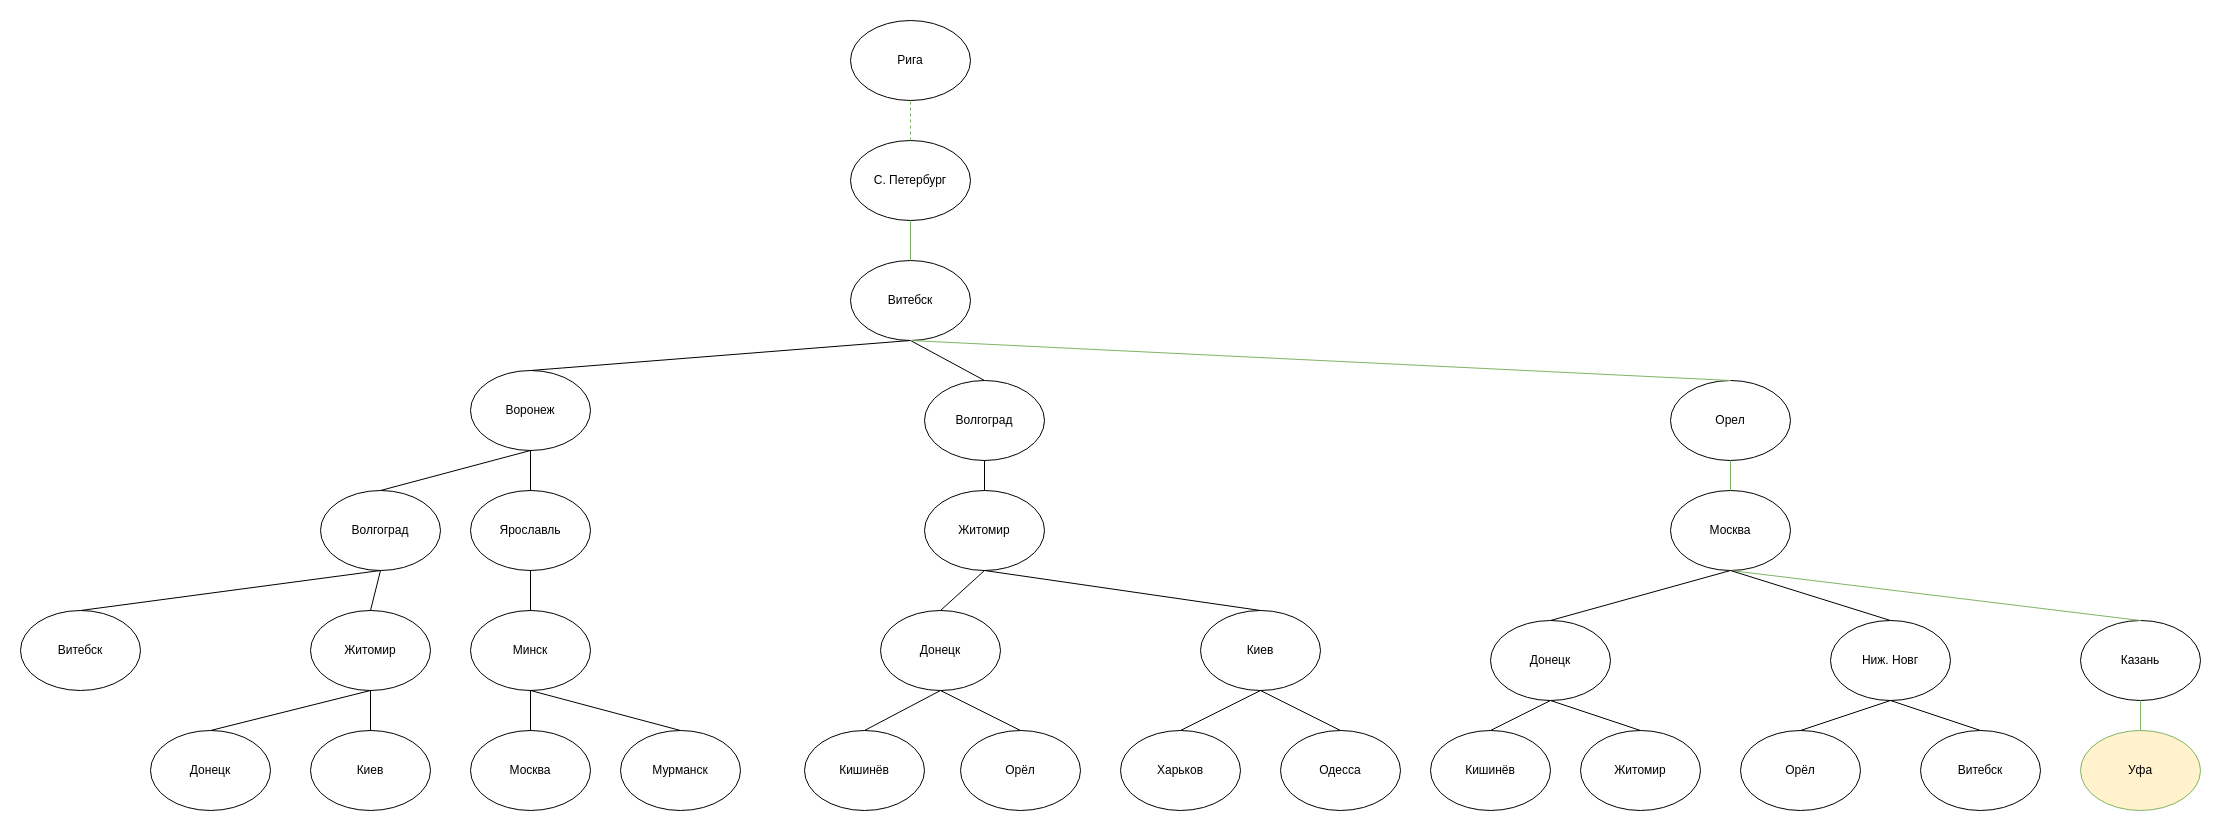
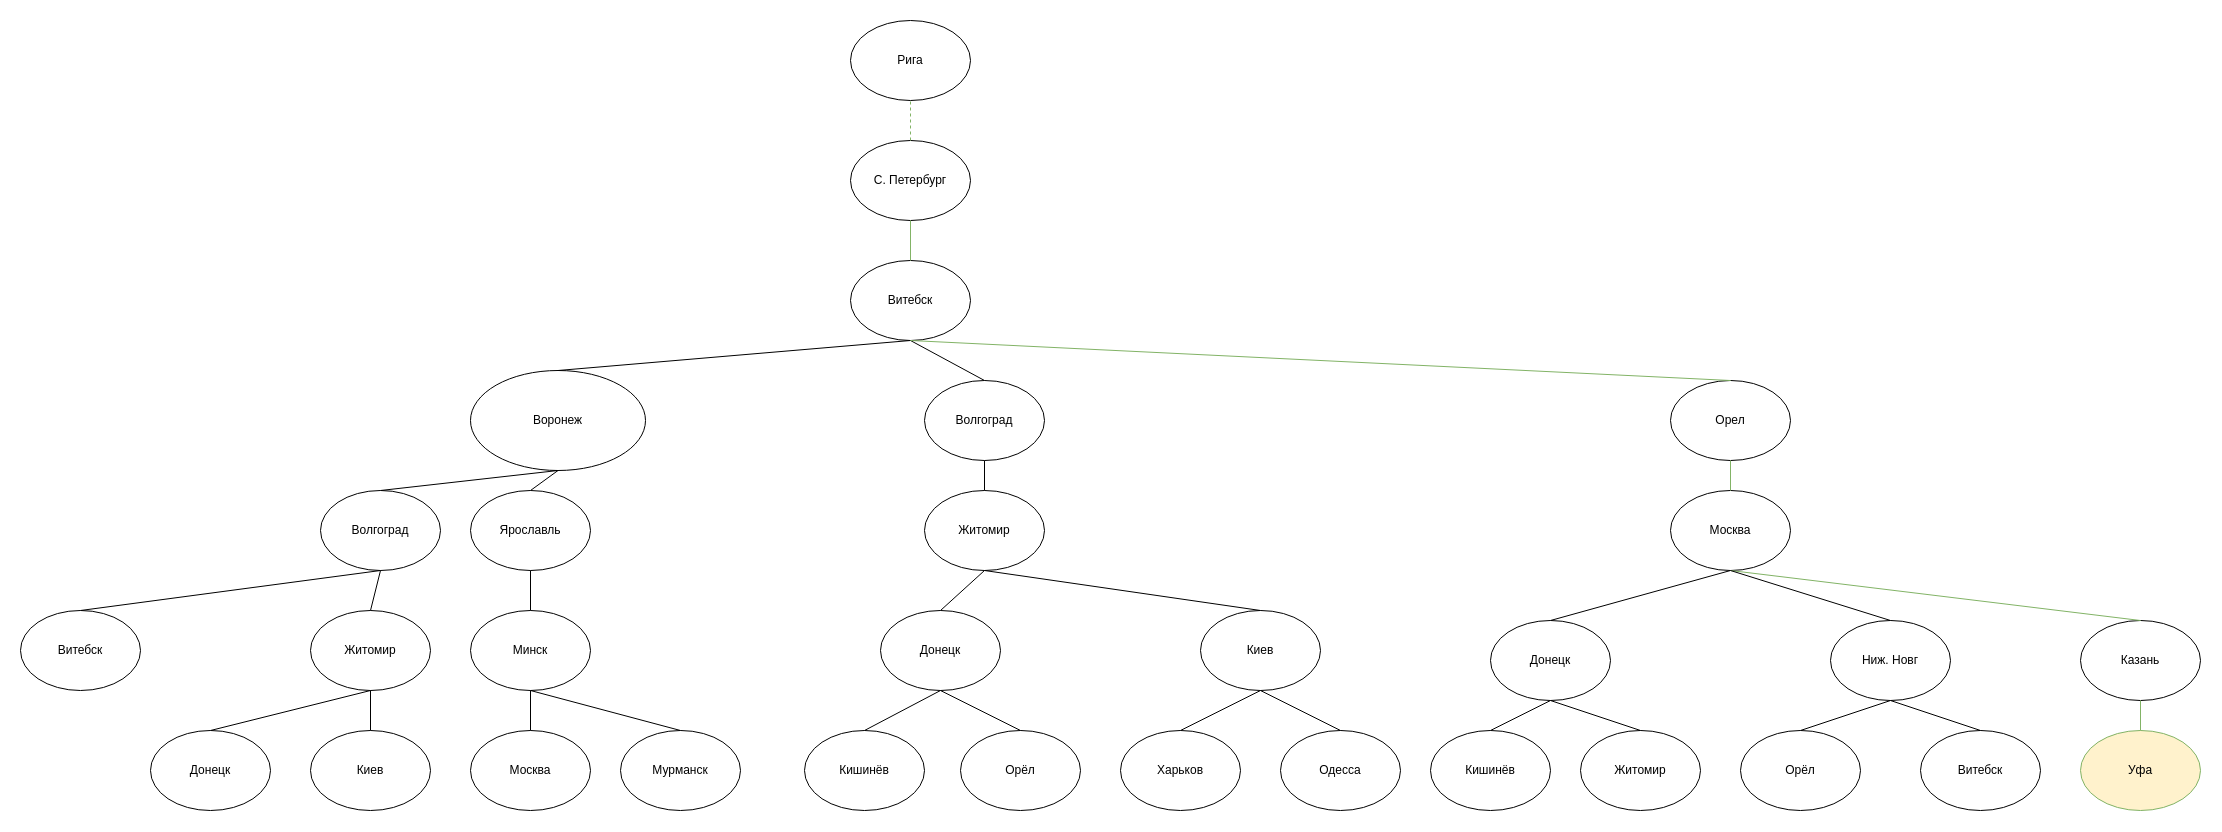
(531, 411) -> (558, 421)
